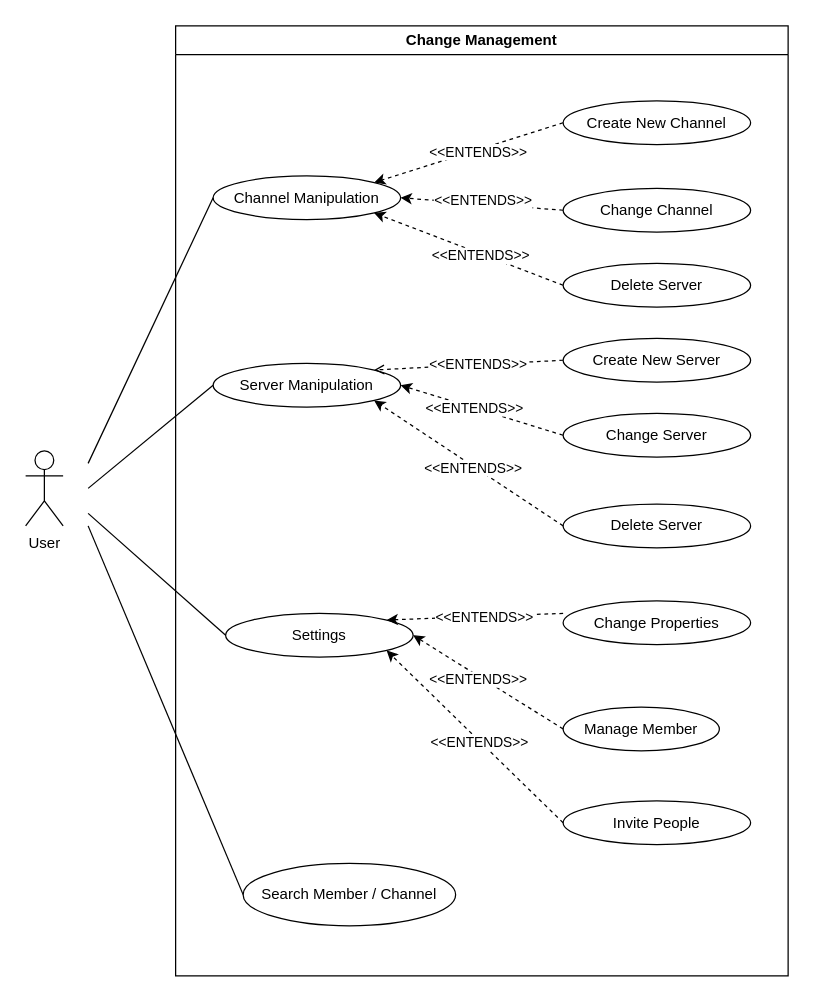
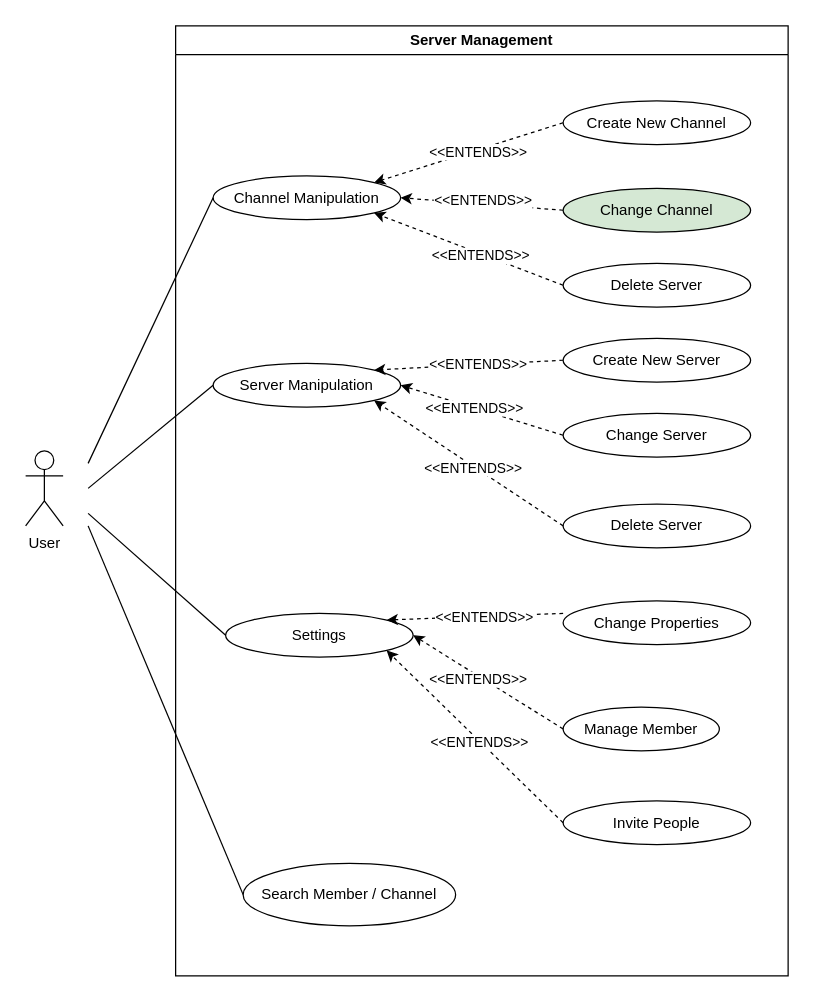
(482, 41) -> (482, 41)
(657, 210) -> (657, 210)
(381, 369) -> (384, 369)
